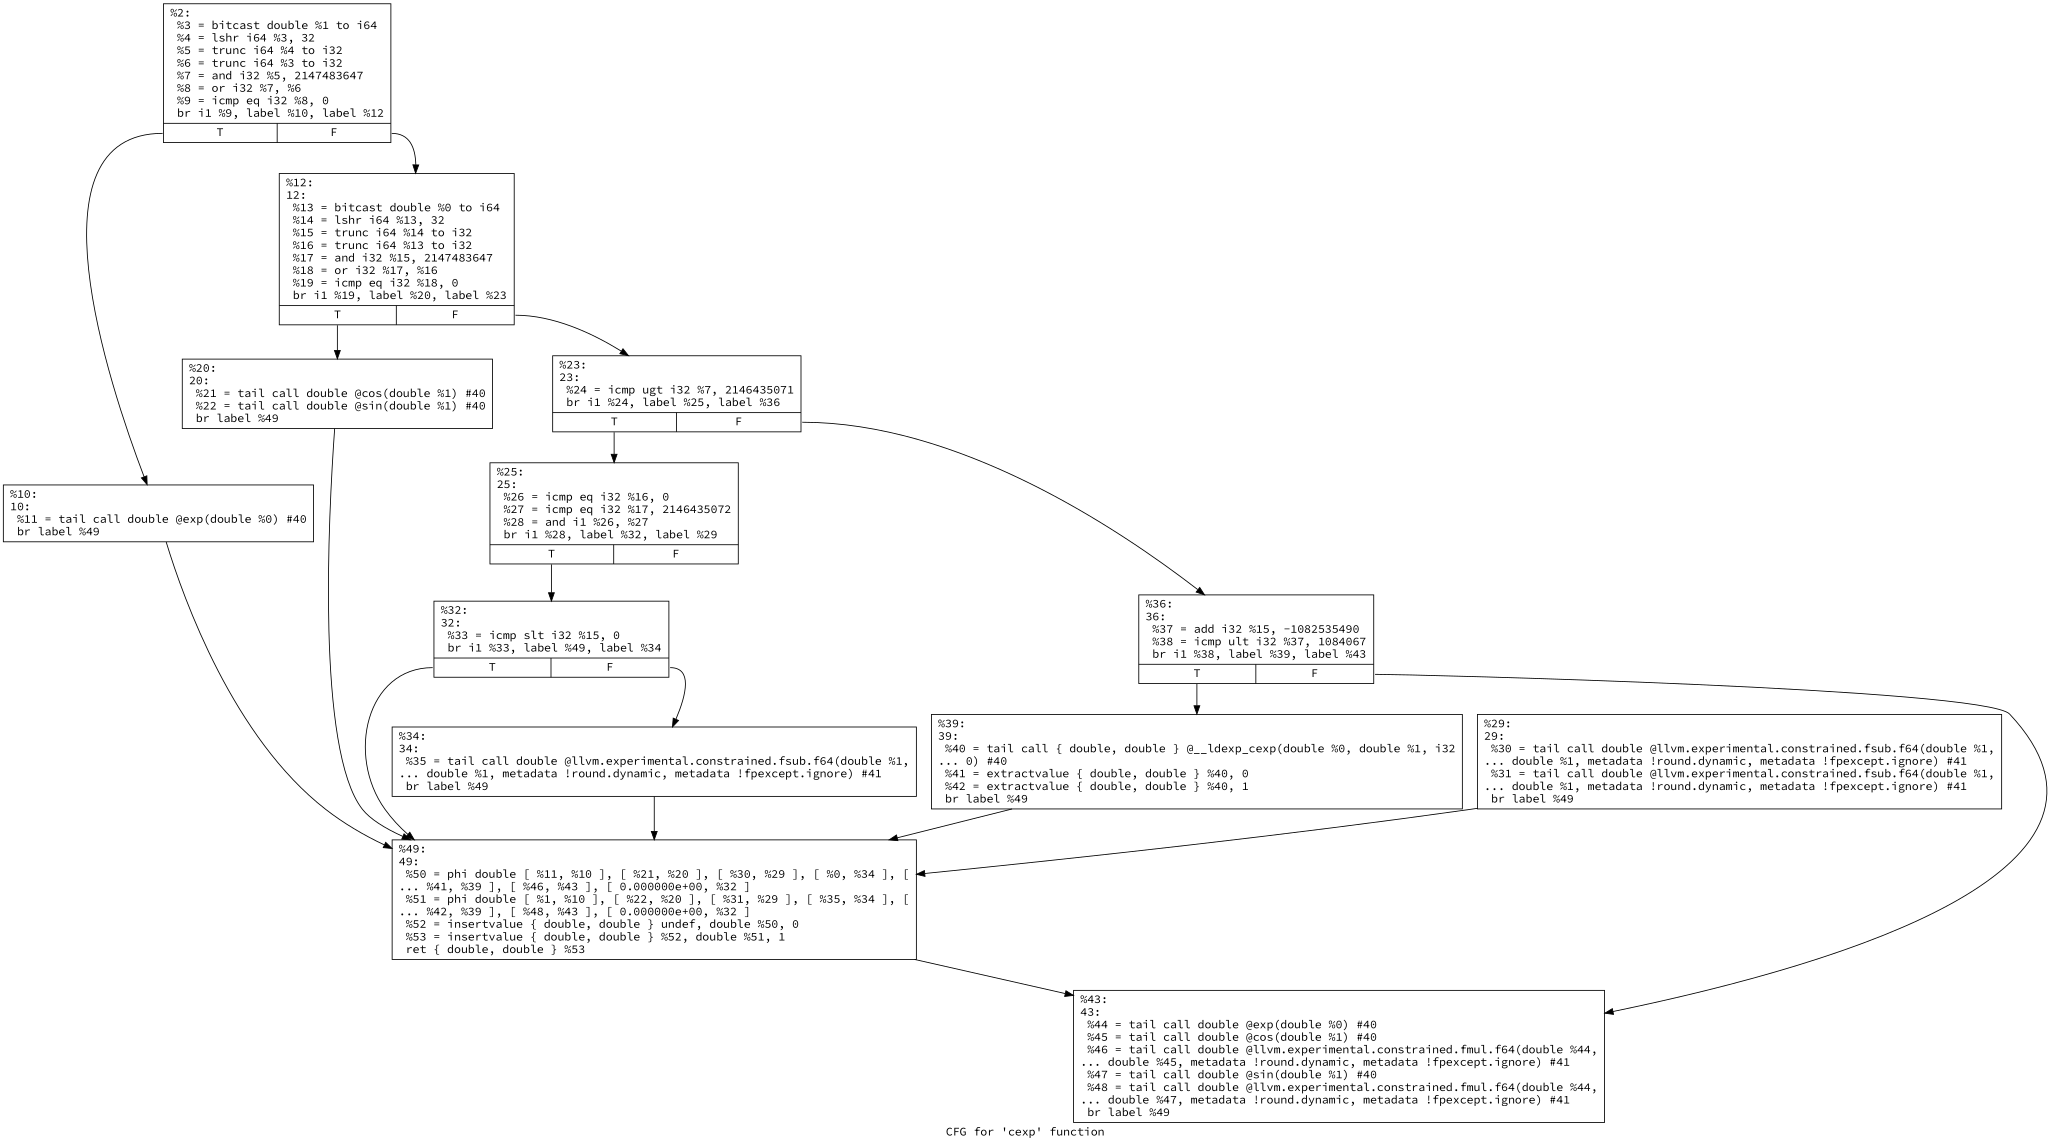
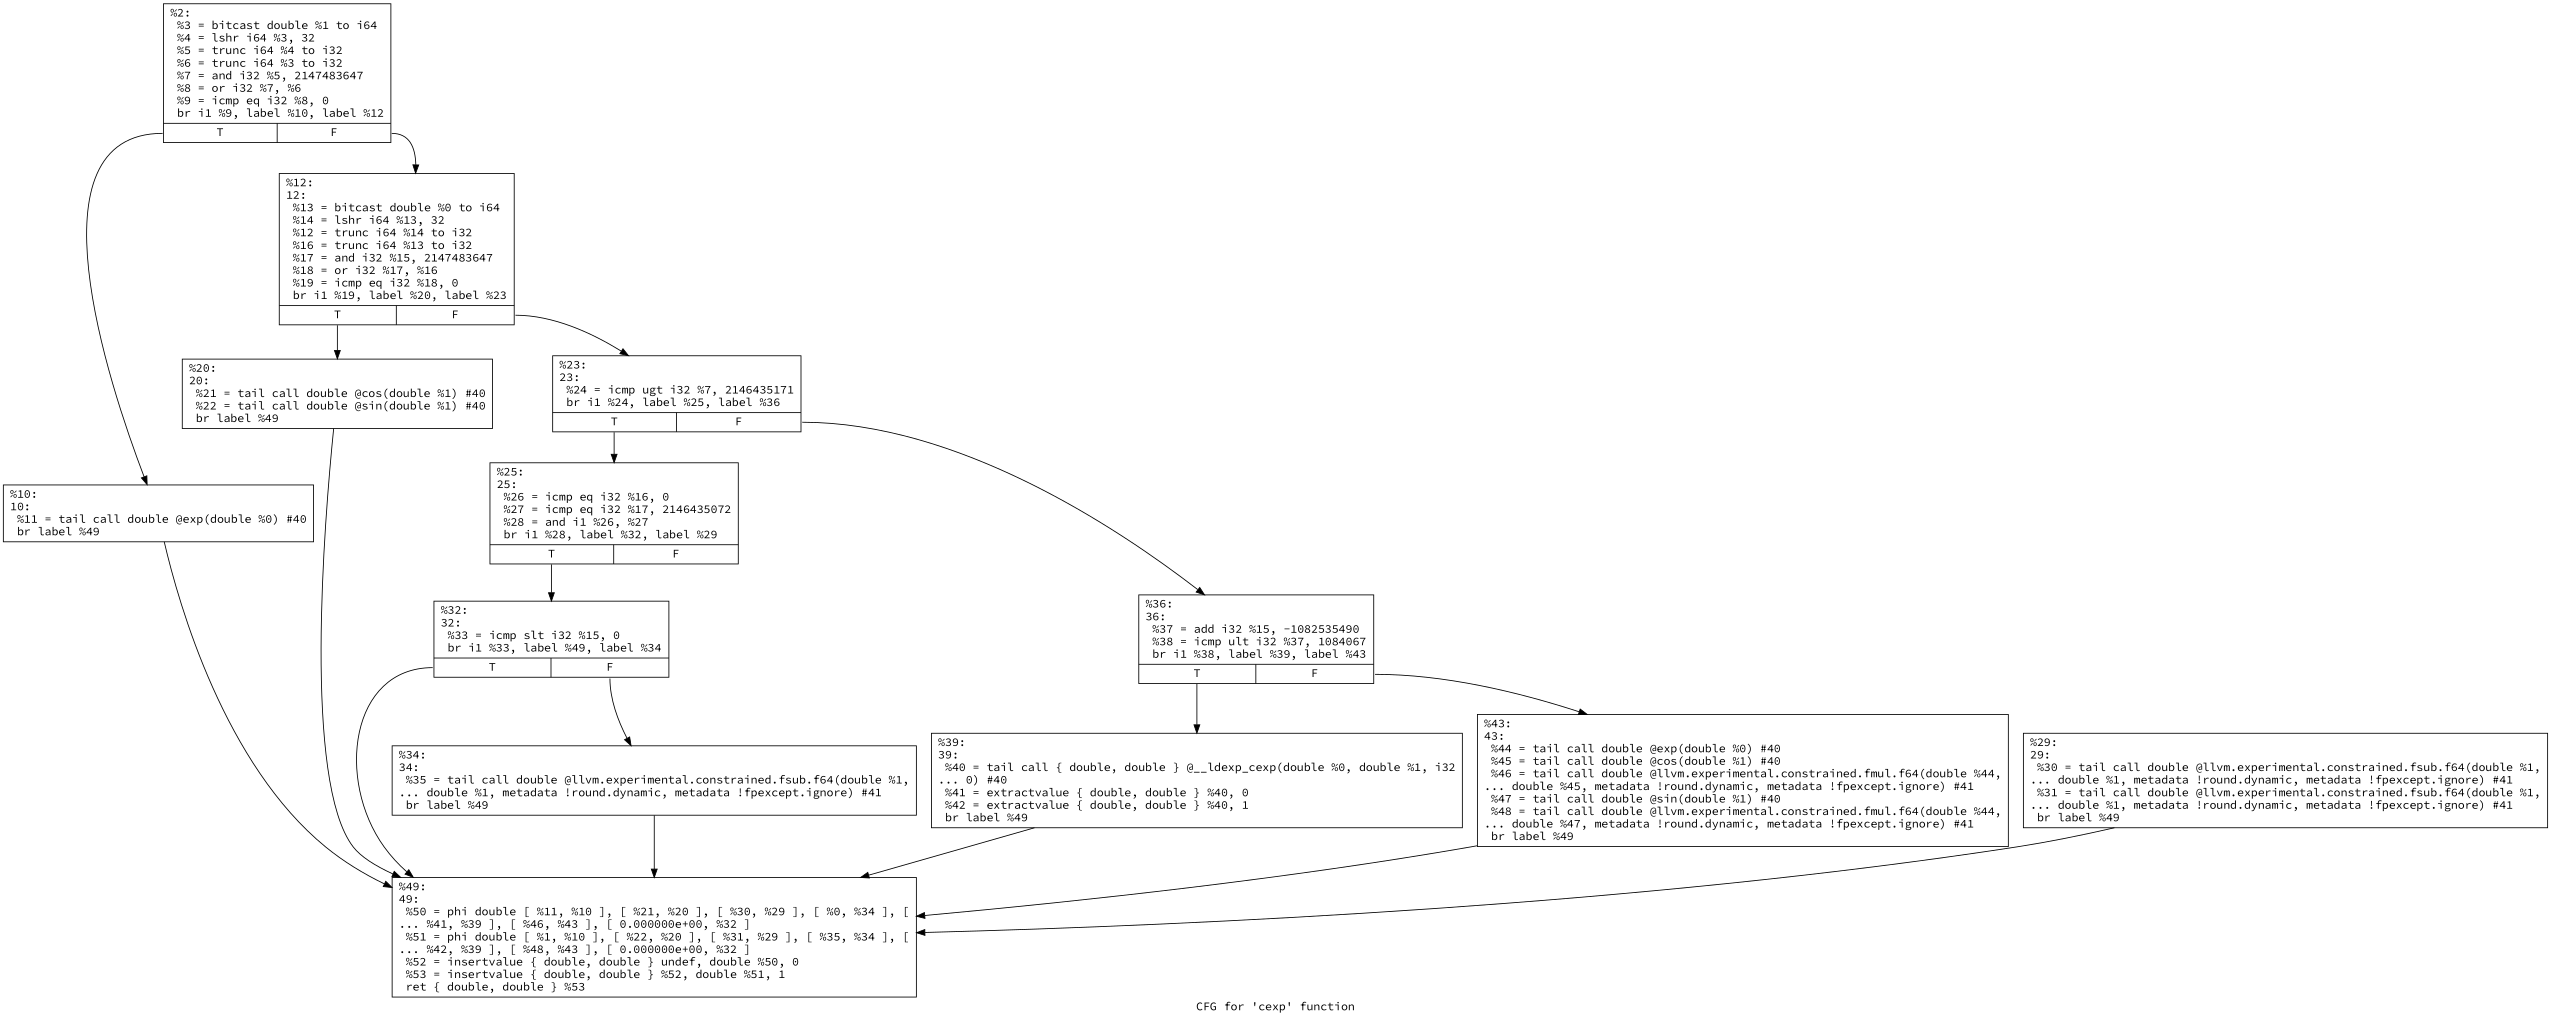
(379, 233) -> (379, 233)
(677, 390) -> (677, 390)
(990, 977) -> (1202, 886)
